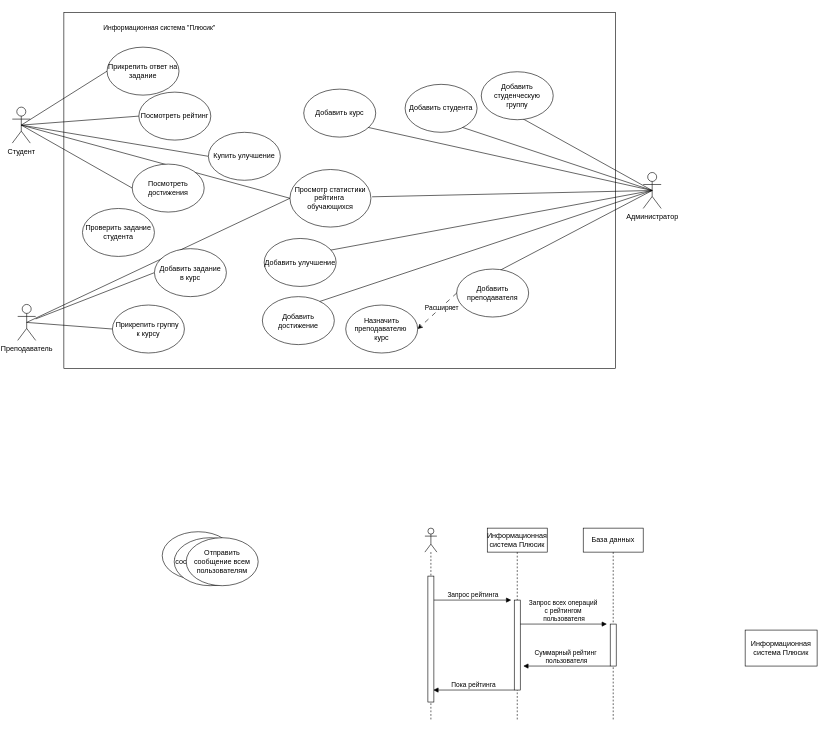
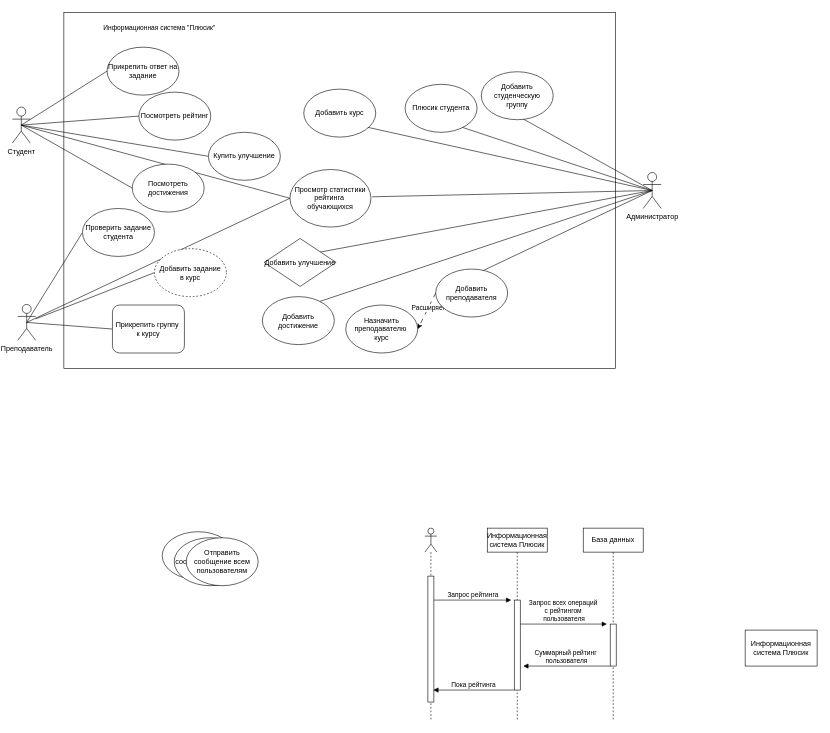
(441, 108) -> (441, 108)
(300, 263) -> (300, 263)
(191, 273) -> (191, 273)
none -> (55, 276)
(493, 293) -> (472, 293)
(149, 329) -> (149, 329)
